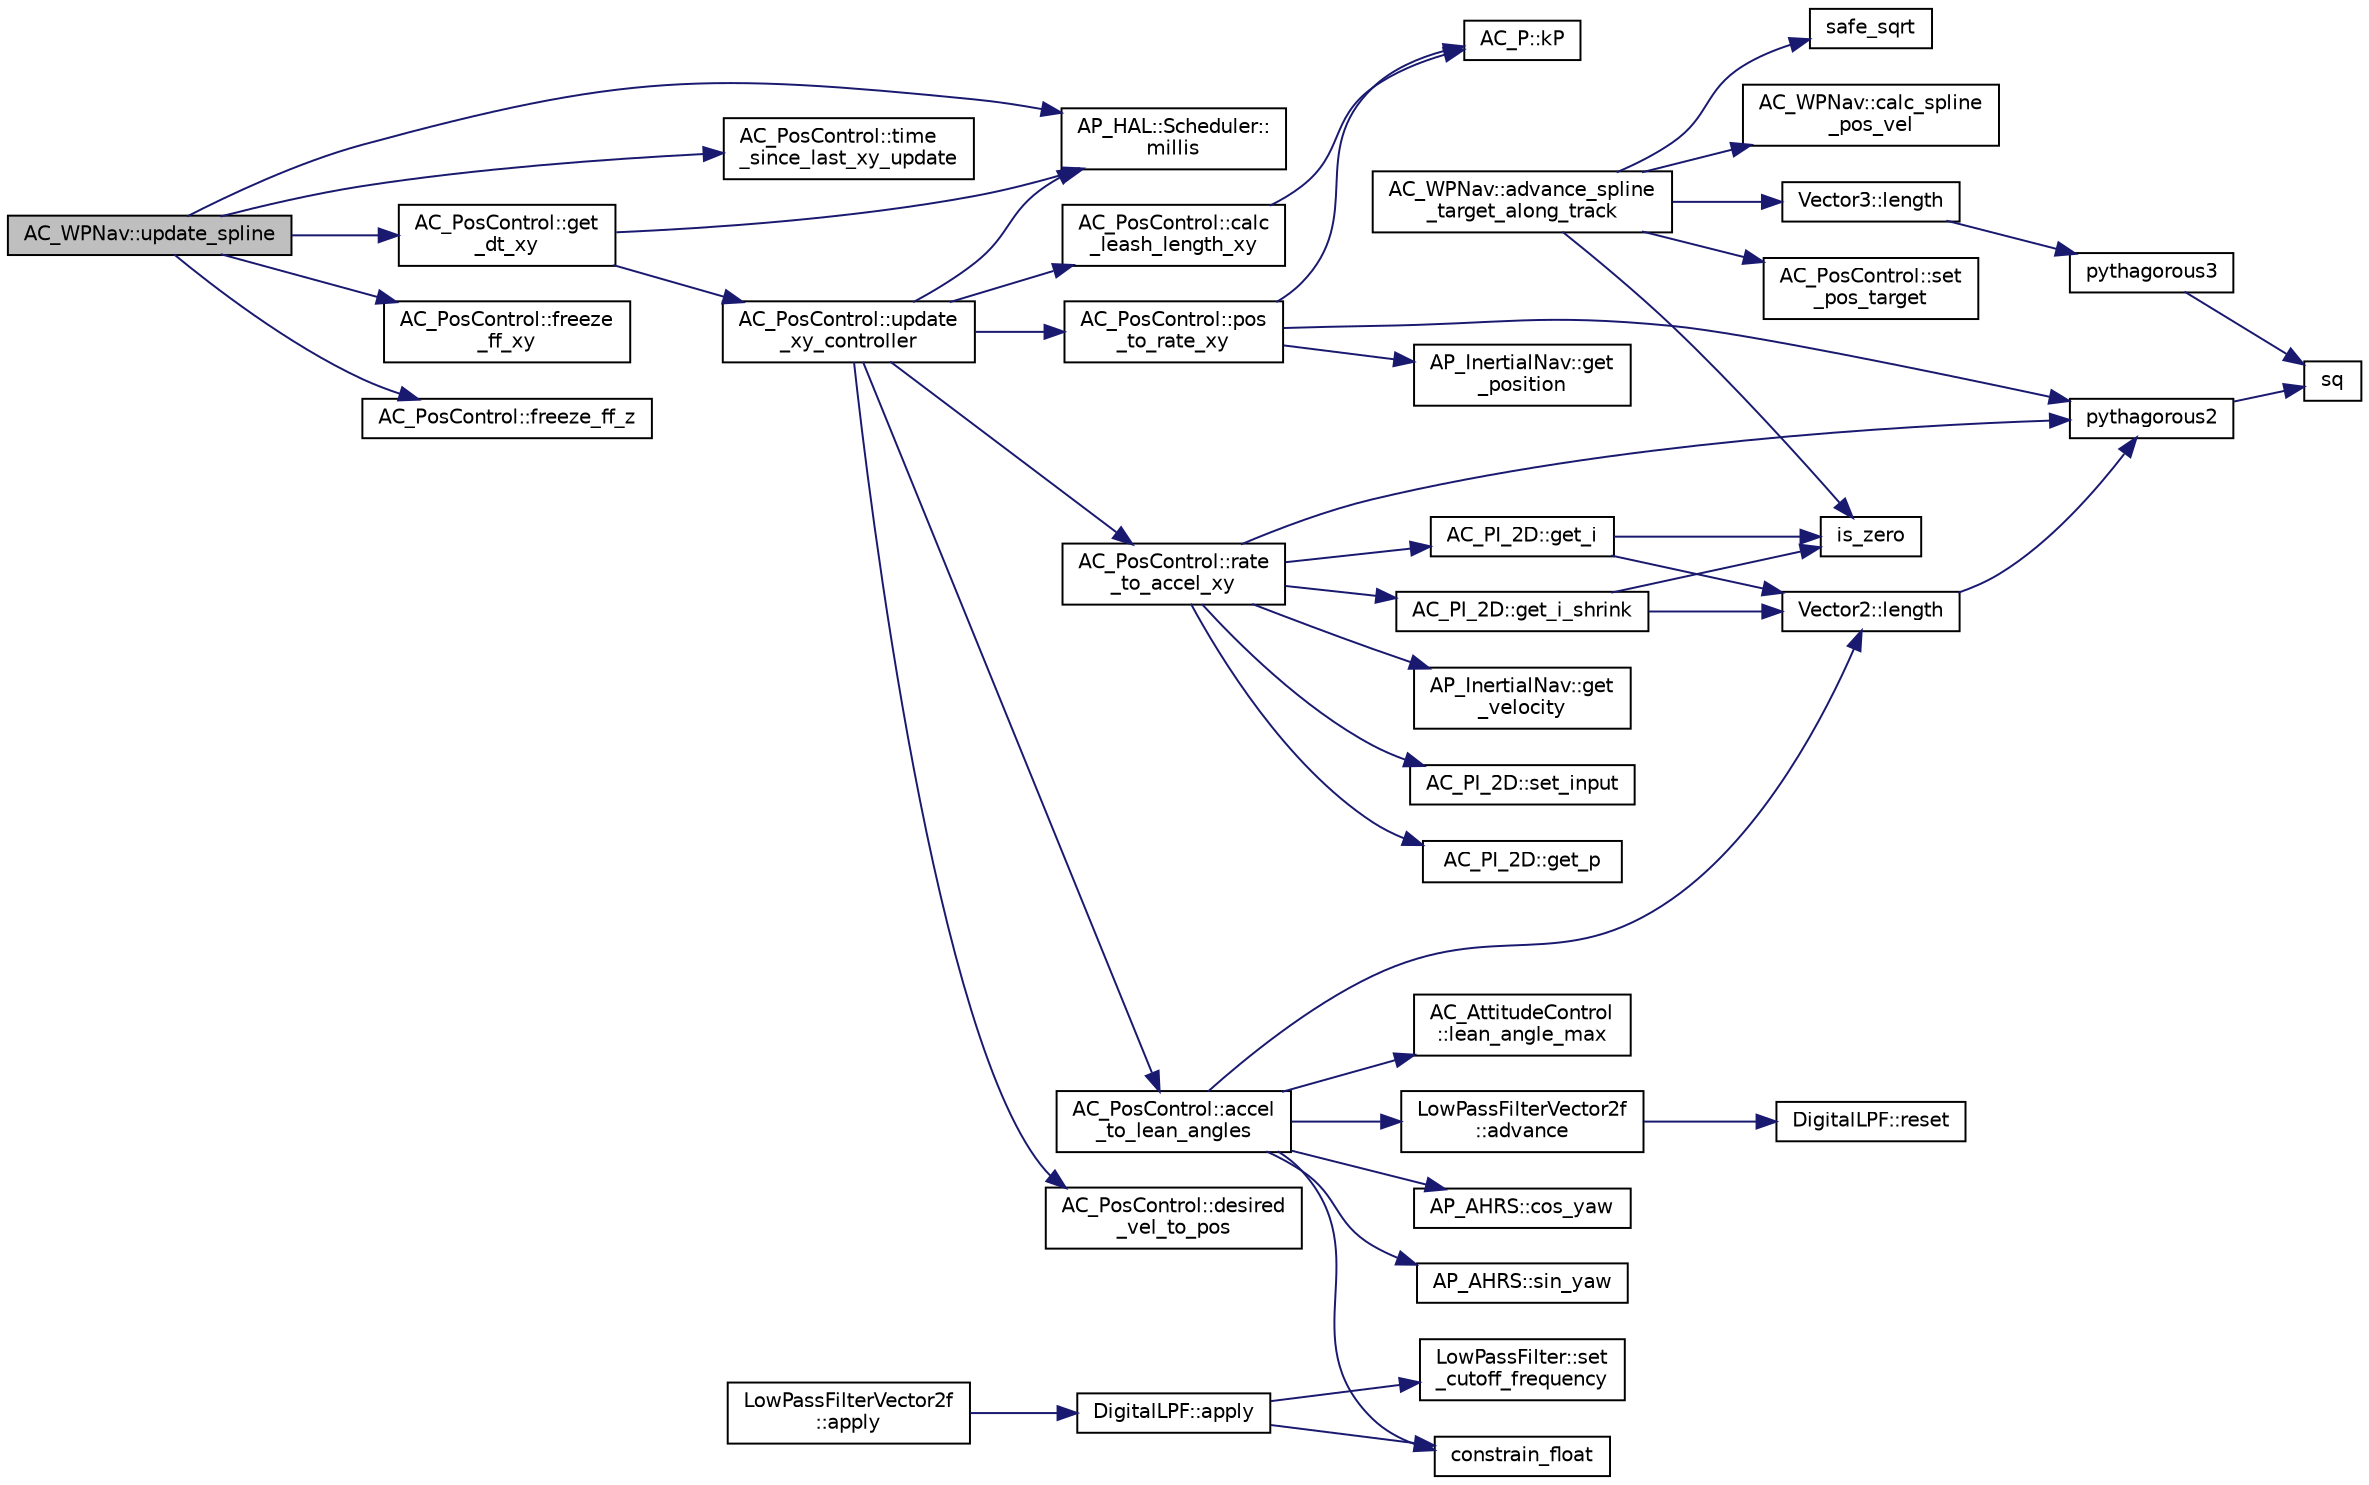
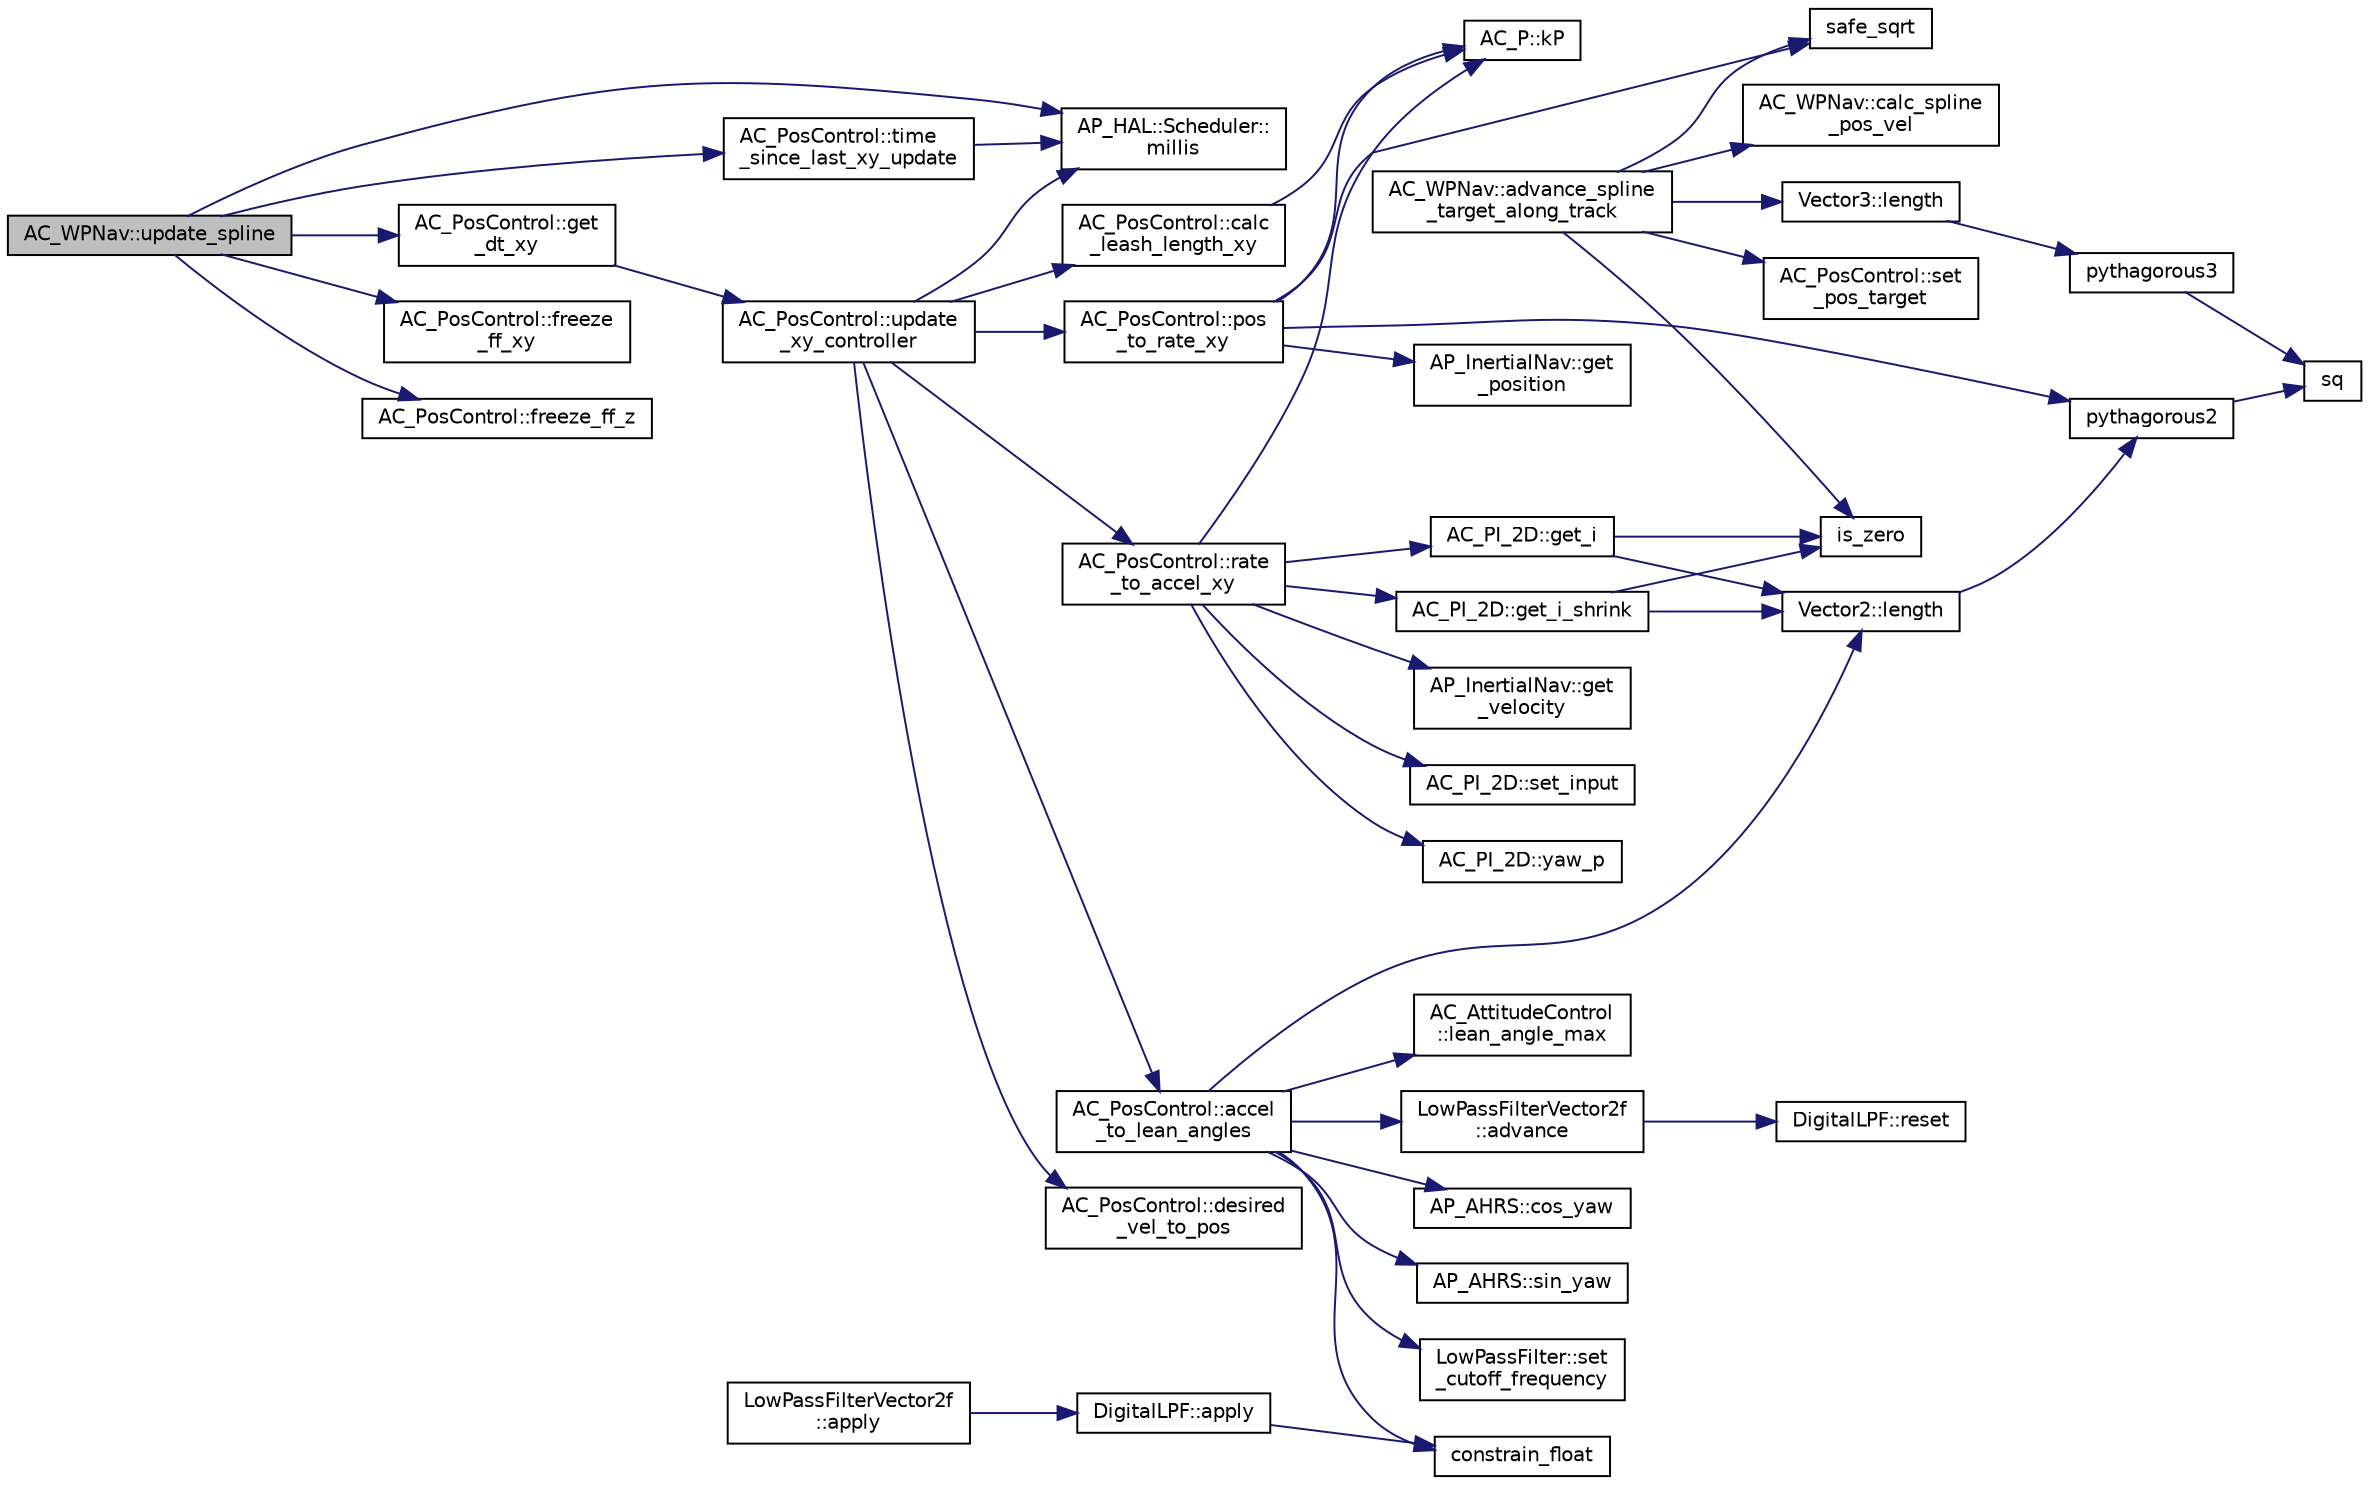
none -> (1491, 123)
(842, 215) -> (1007, 144)
(1640, 452) -> (1326, 298)
(1522, 862) -> (1522, 862)
(1335, 1393) -> (1348, 1287)
